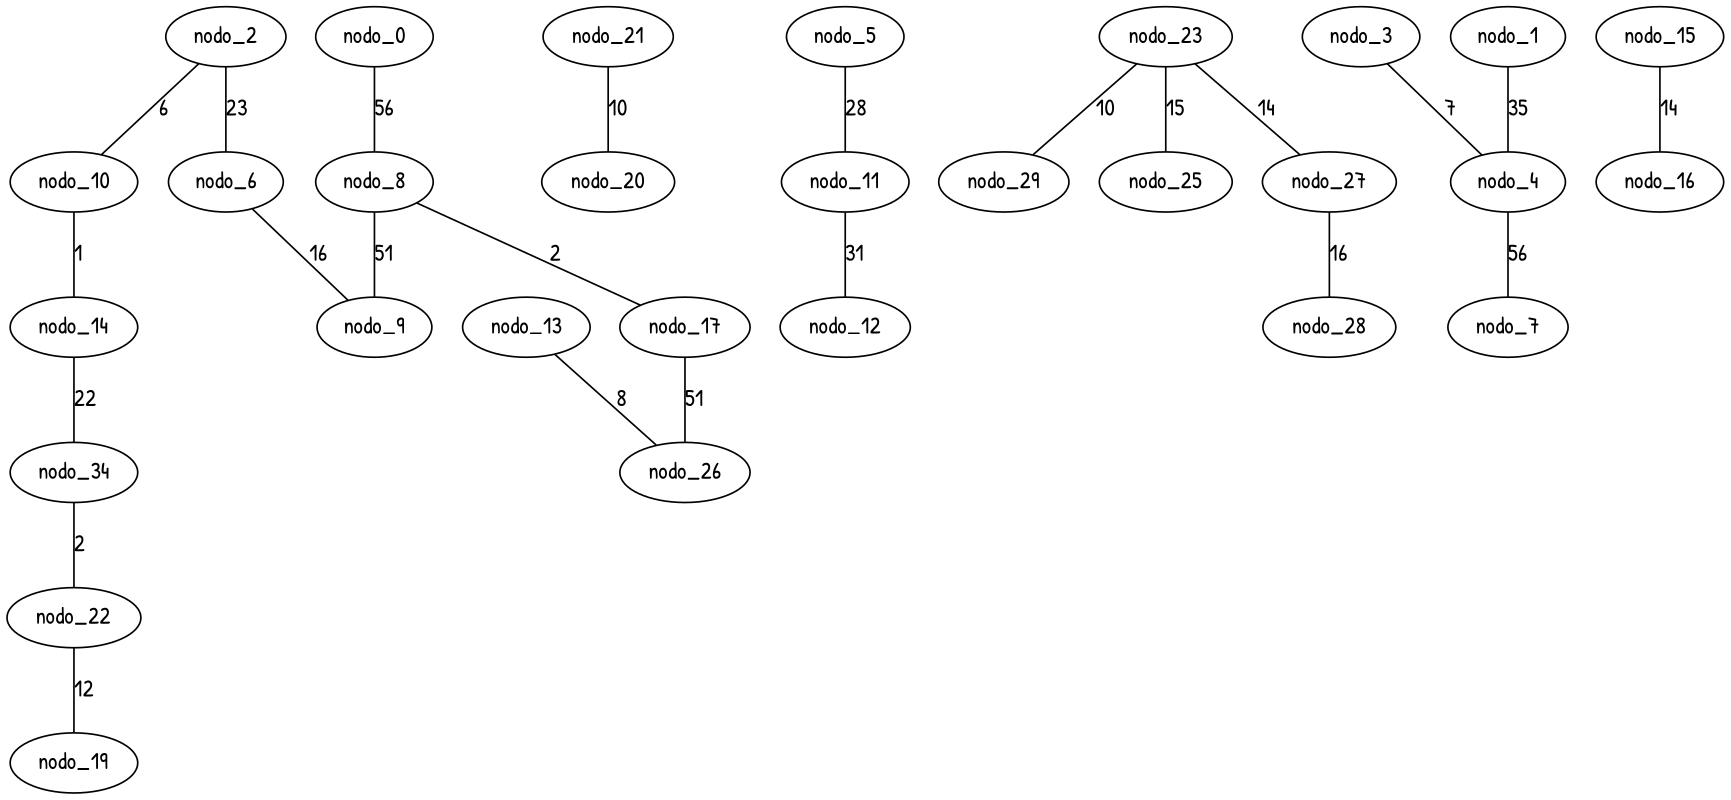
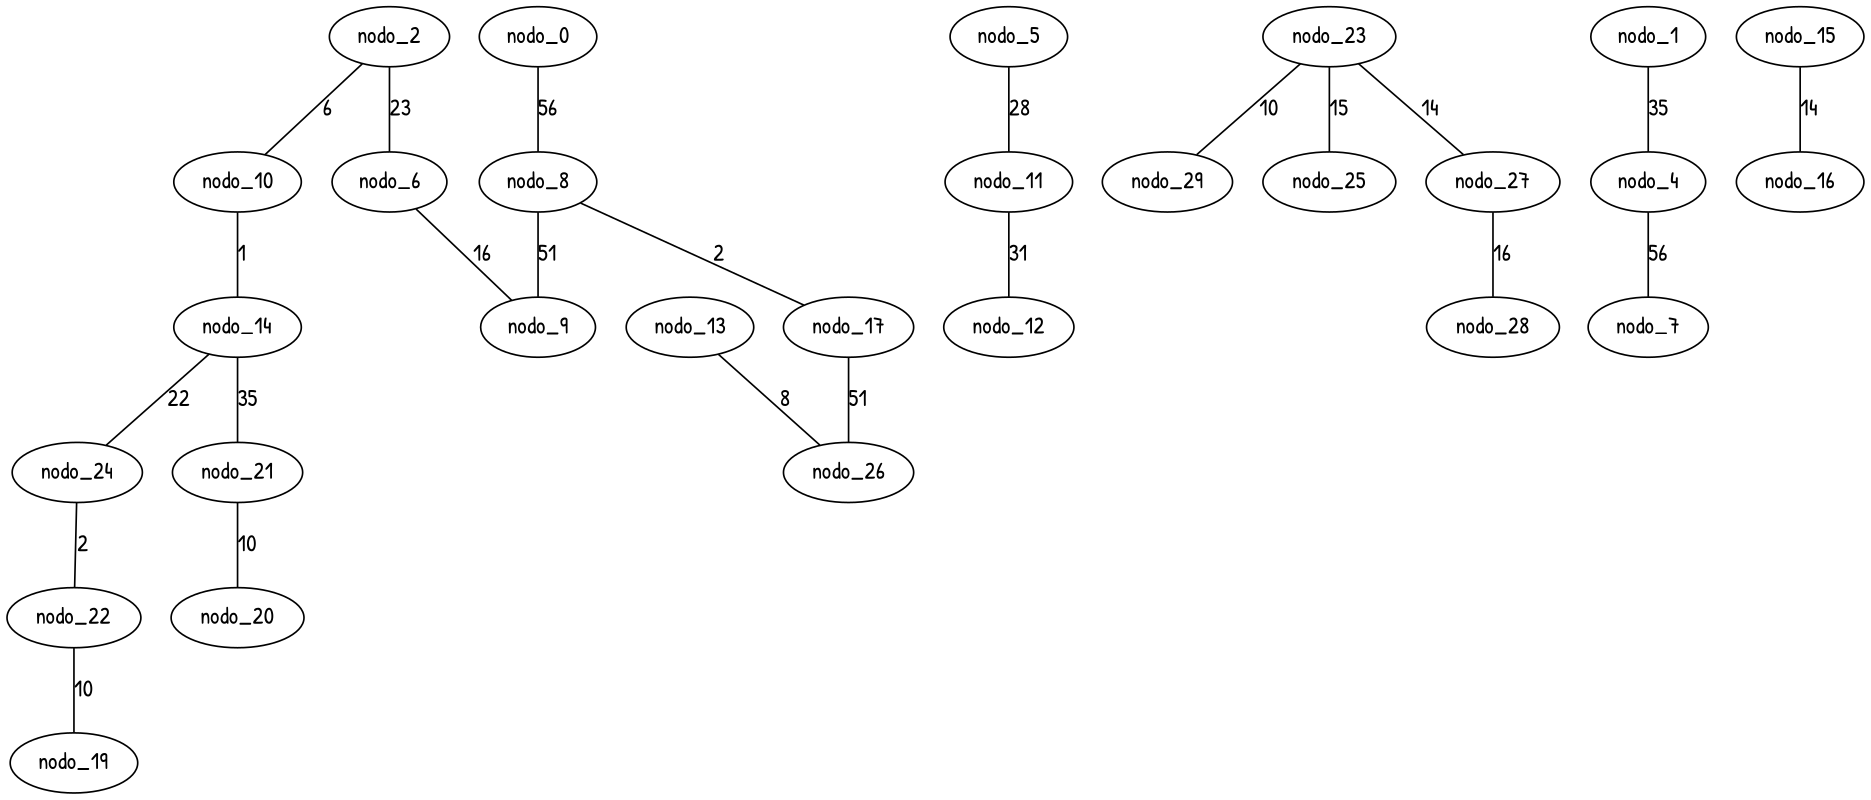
(1361, 37) -> none
none -> (238, 400)
(74, 472) -> (77, 472)
(85, 690) -> (84, 690)
